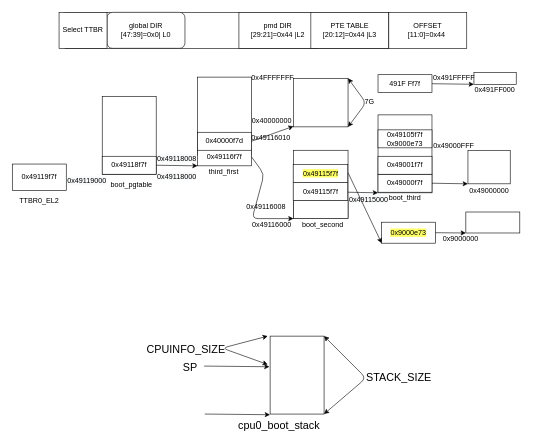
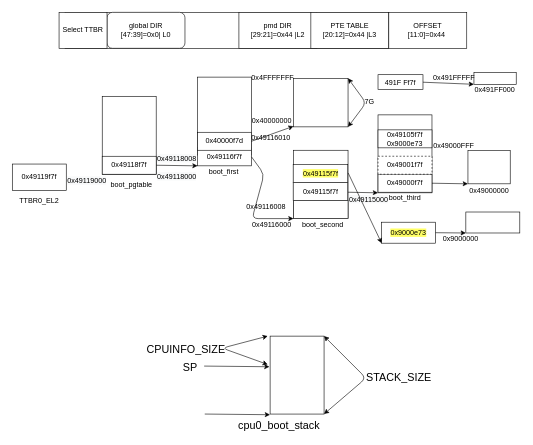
(405, 84) -> (401, 82)
(405, 165) -> (405, 165)
(224, 172) -> (224, 172)
